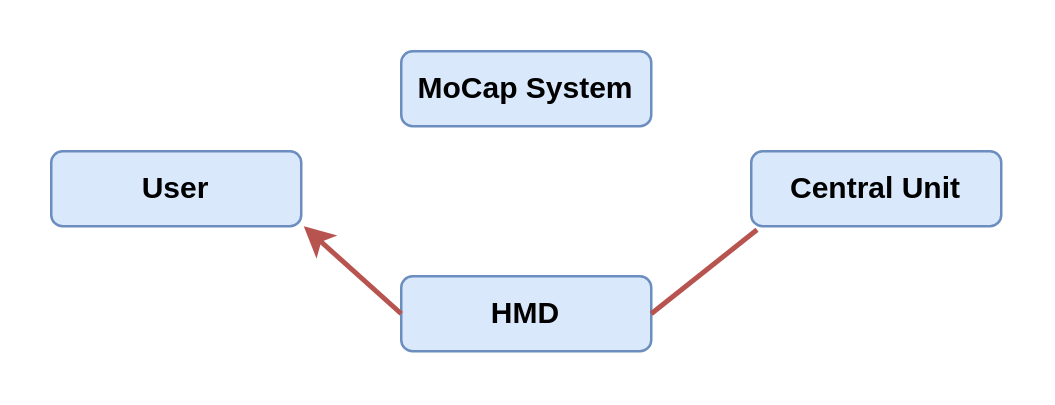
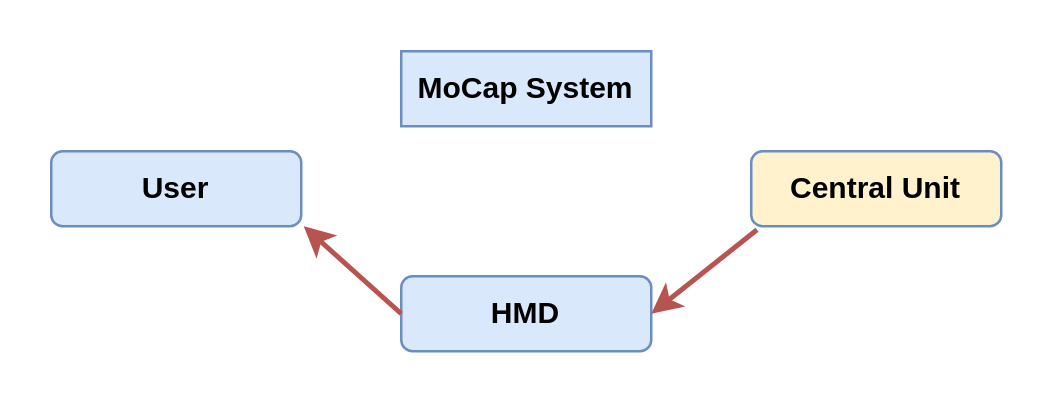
(526, 89) -> (526, 89)
(876, 189) -> (876, 189)
(661, 306) -> (669, 300)
